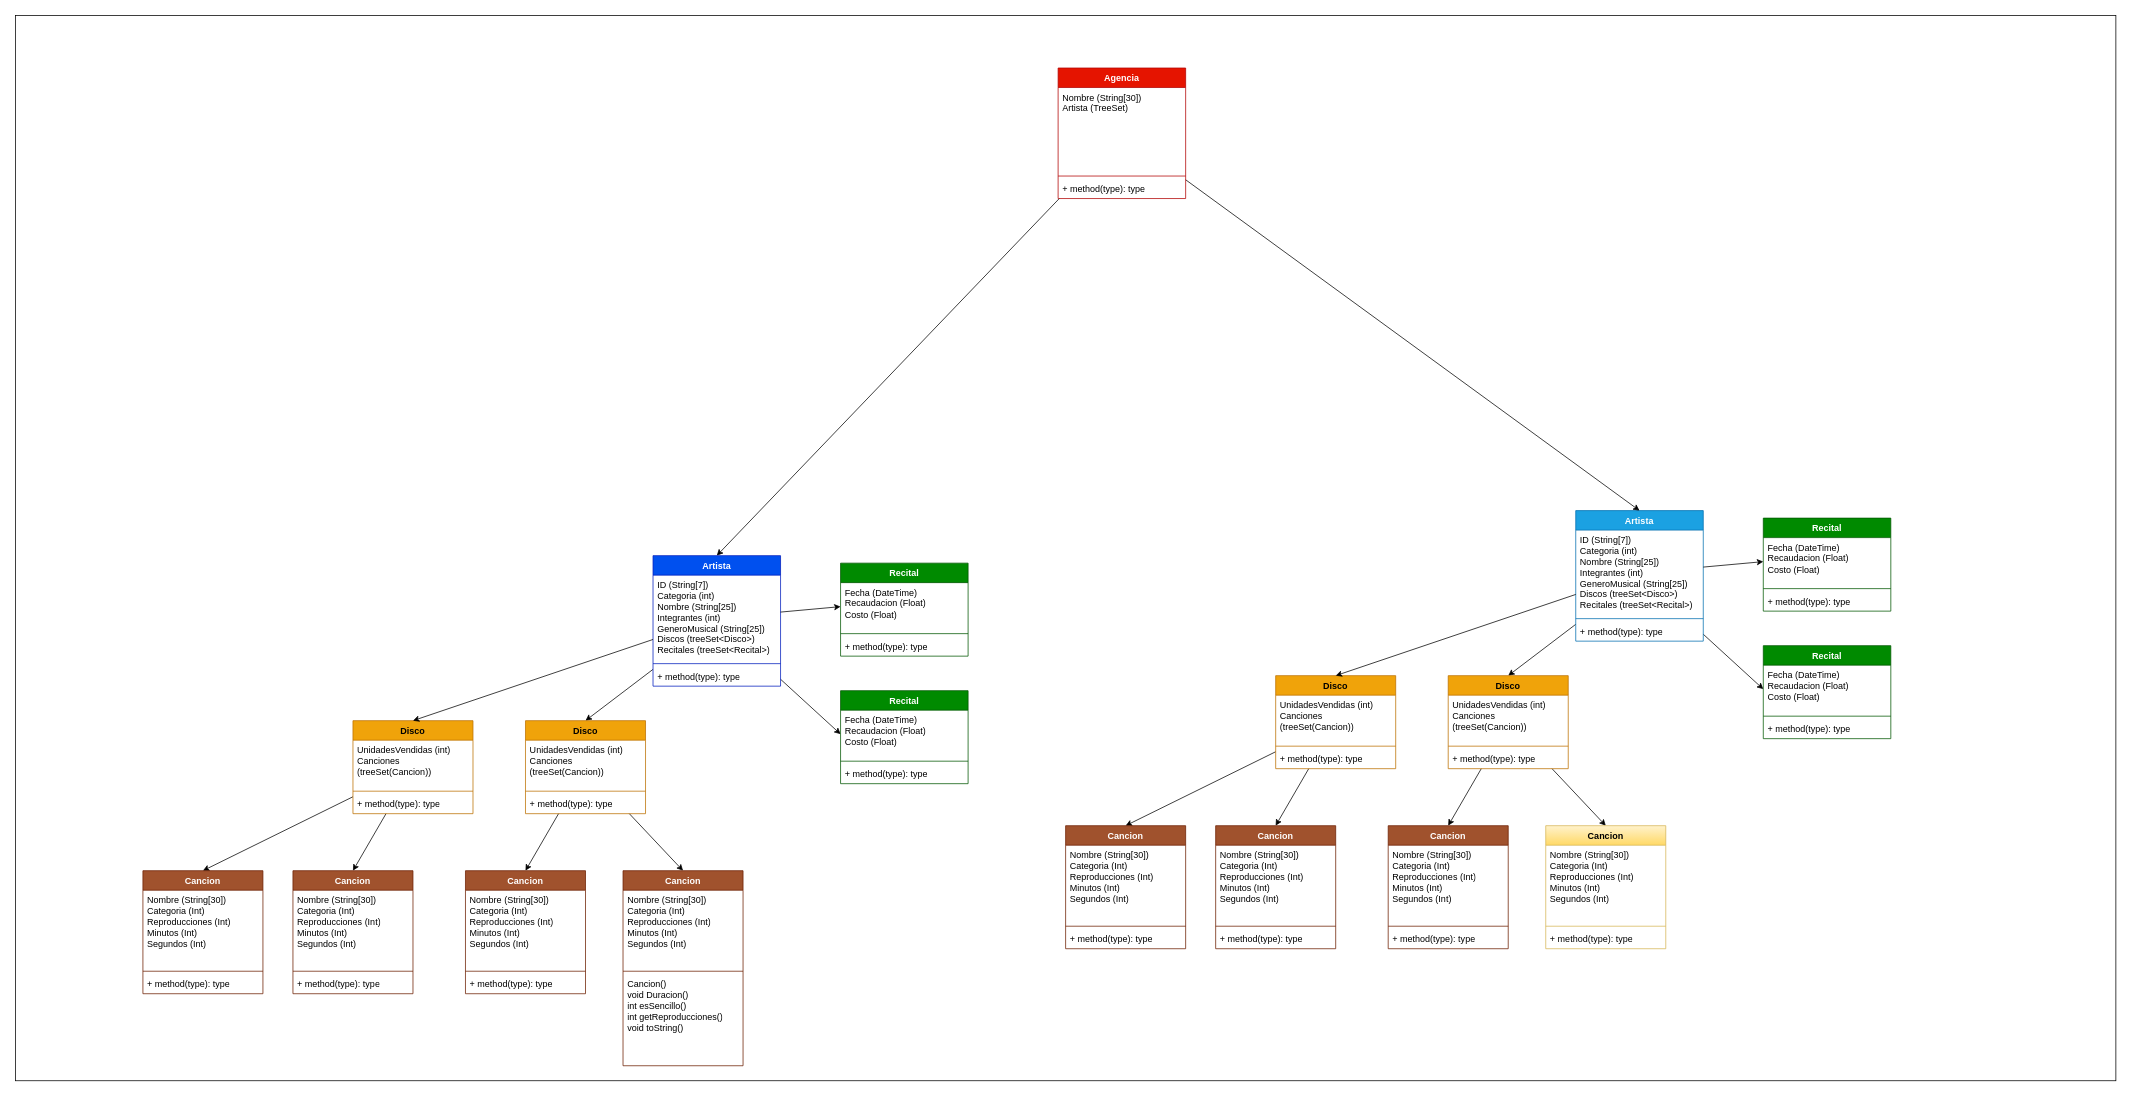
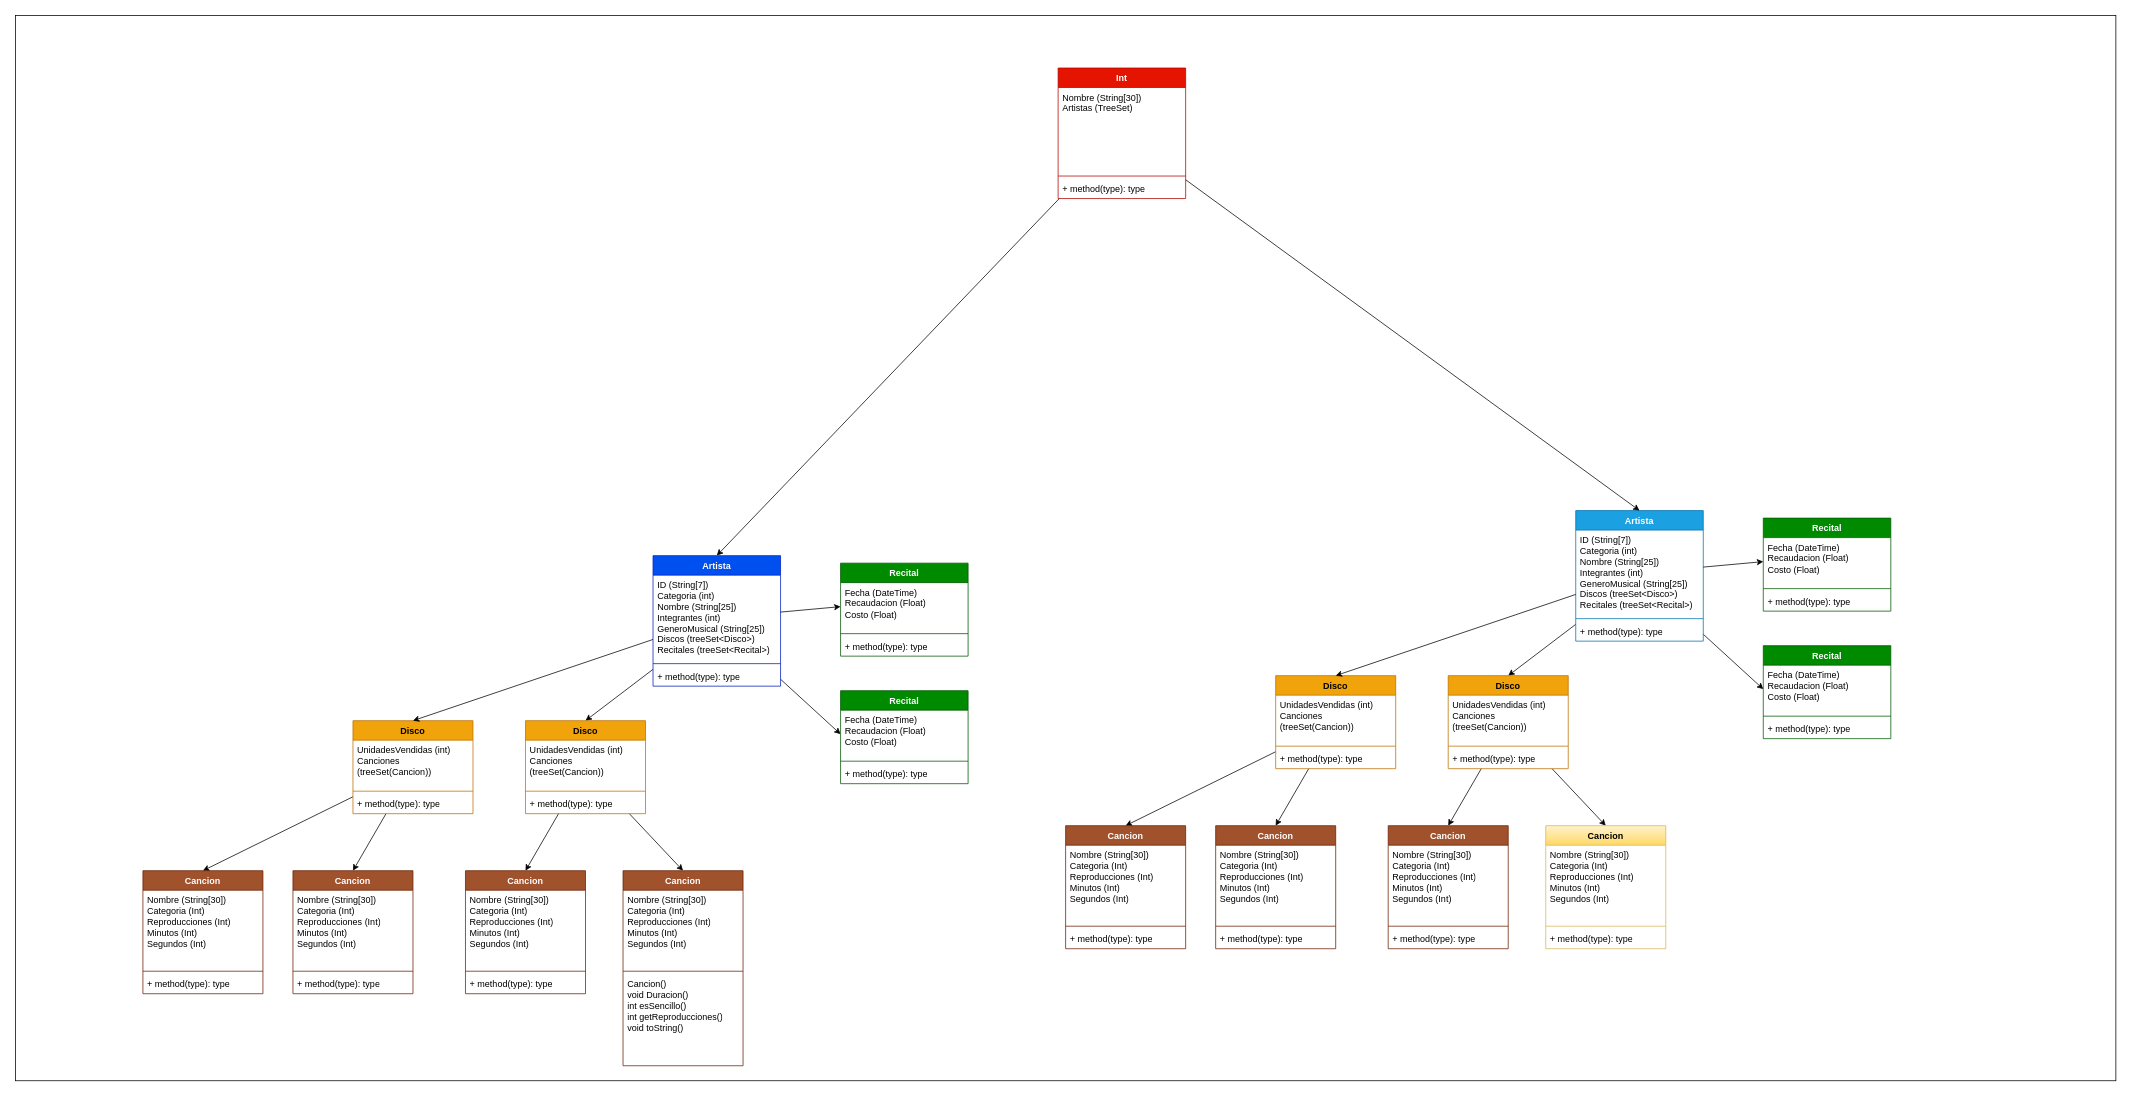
(1122, 79) -> (1122, 79)
(1108, 103) -> (1108, 103)
